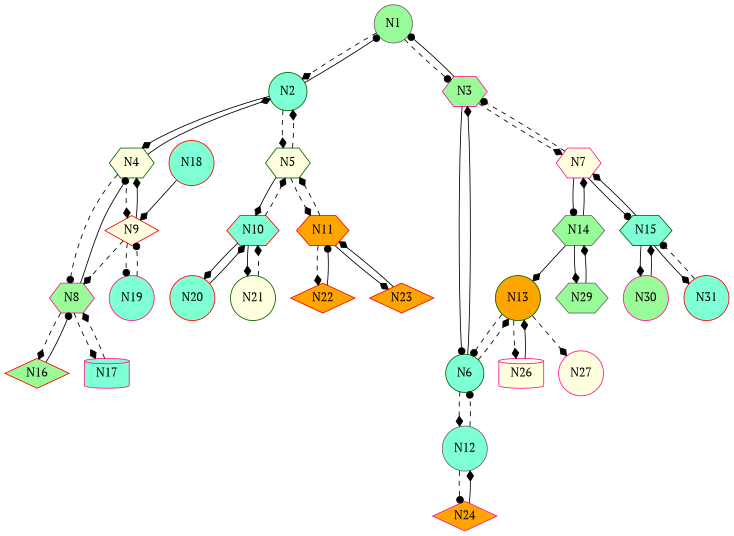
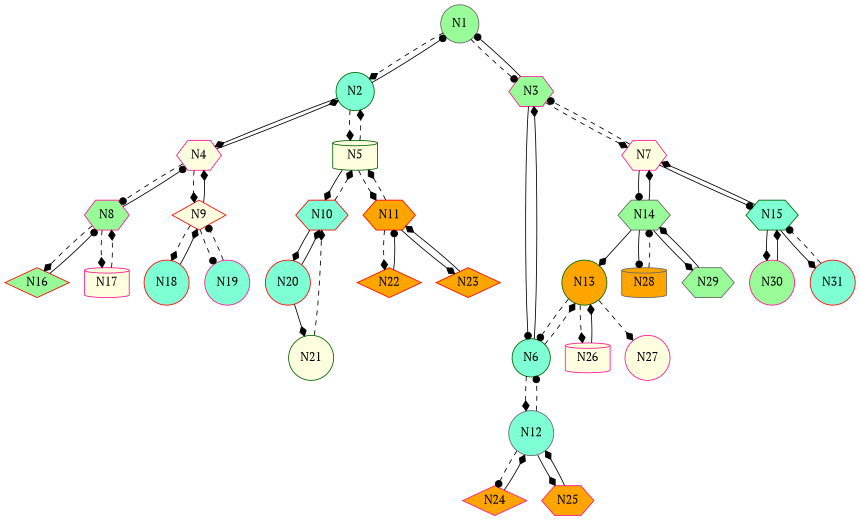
(132, 163) -> (199, 155)
(288, 163) -> (355, 155)
(248, 256) -> (298, 315)
(107, 259) -> (183, 238)
none -> (644, 283)
(107, 373) -> (107, 283)
none -> (568, 501)
